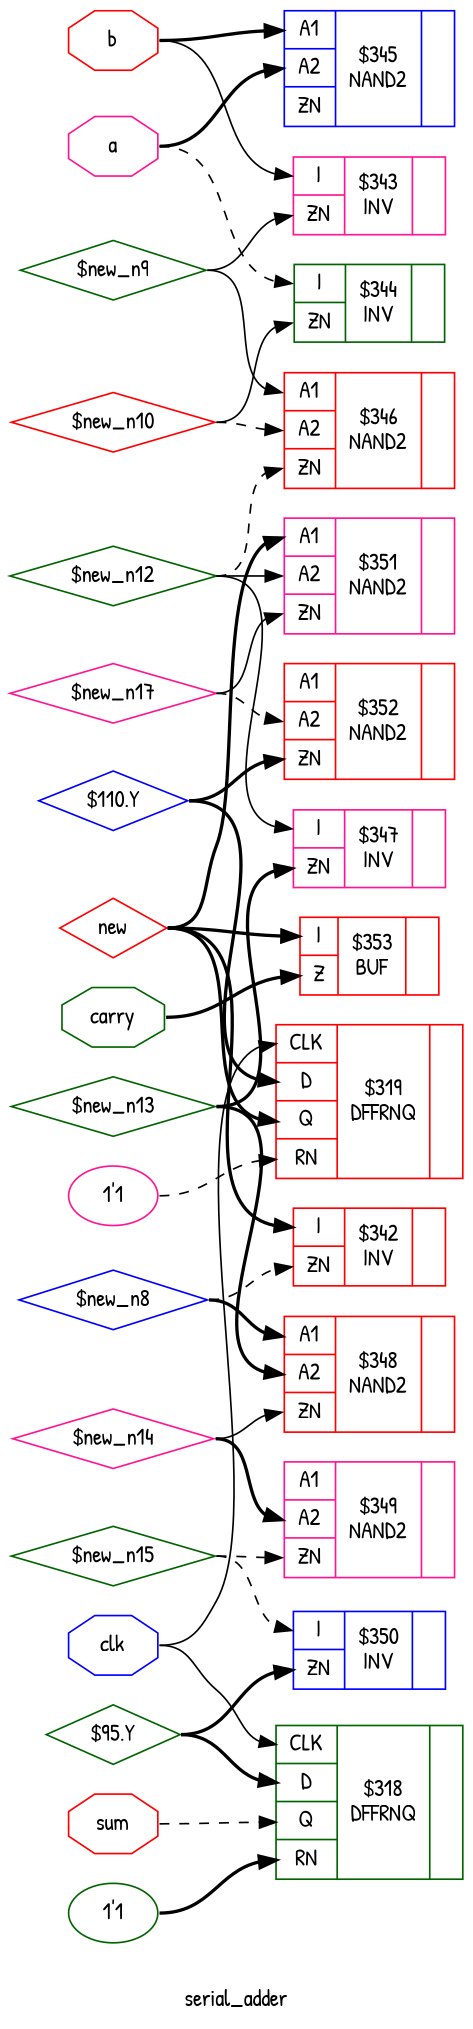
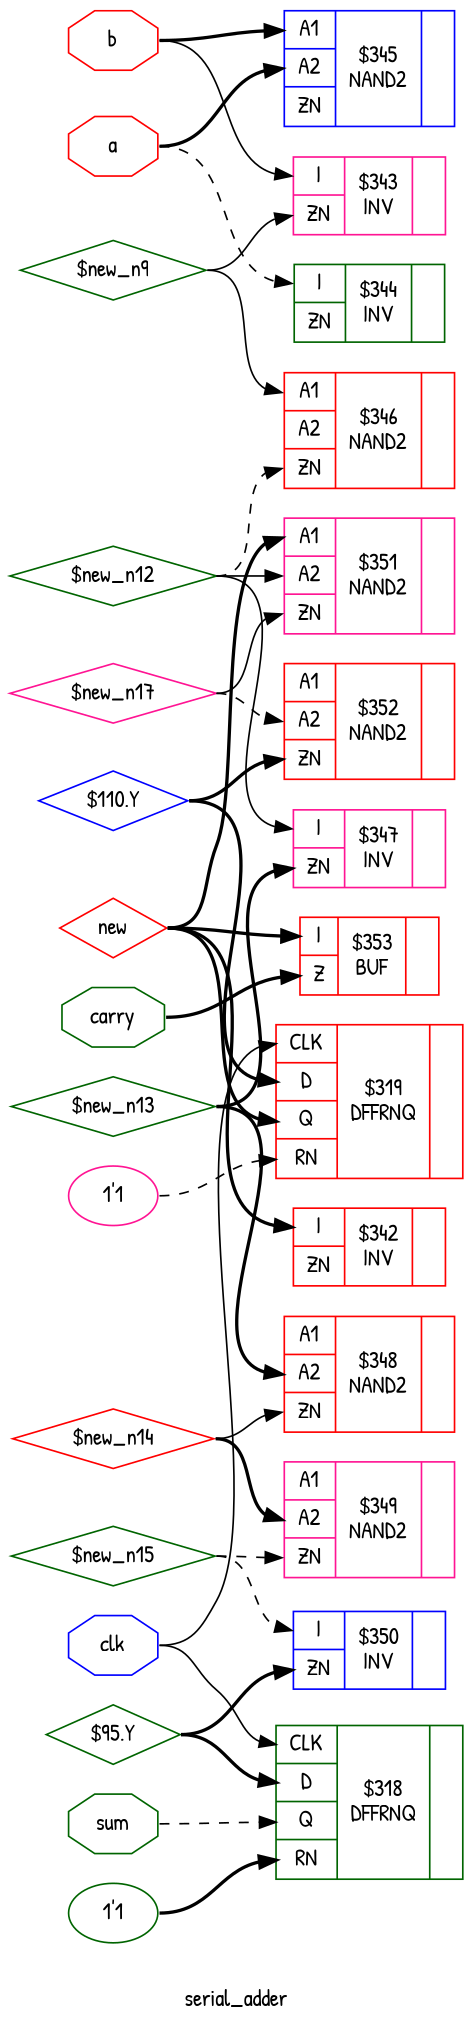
(113, 146) -> (113, 146)
(113, 422) -> none
(113, 1300) -> none
(113, 1439) -> (113, 1439)
(113, 1824) -> (113, 1824)
